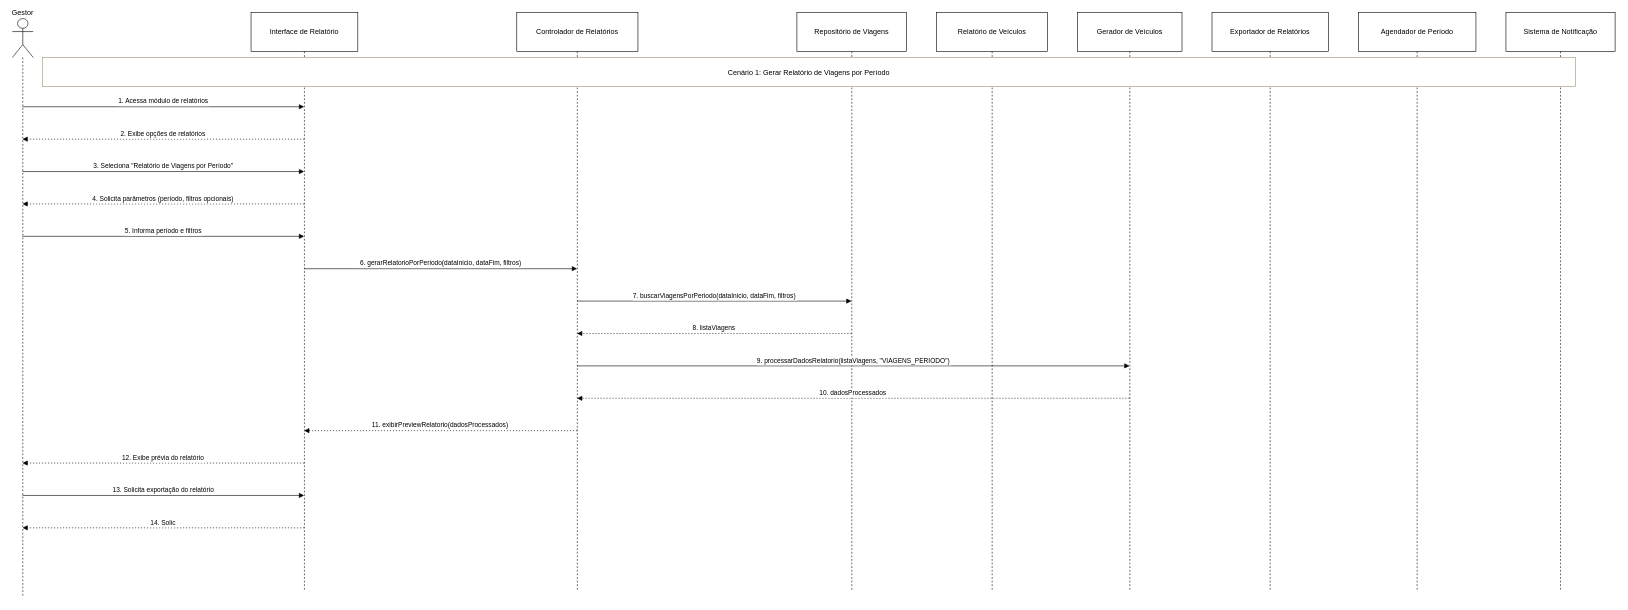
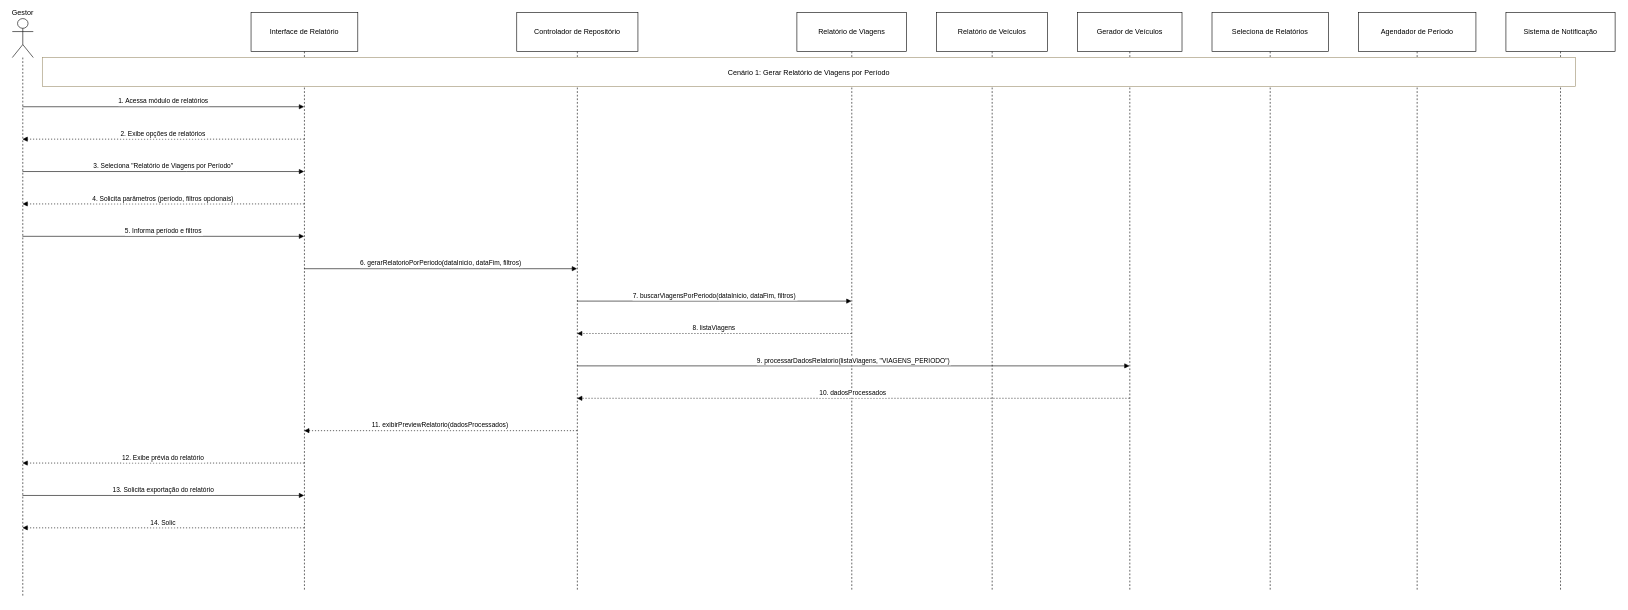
(578, 32) -> (578, 32)
(852, 32) -> (852, 32)
(1271, 32) -> (1271, 32)
